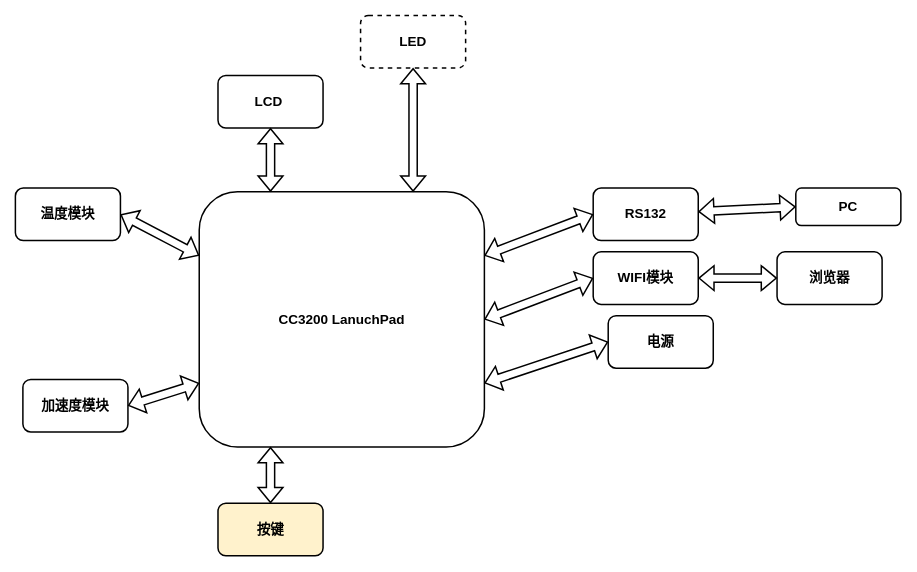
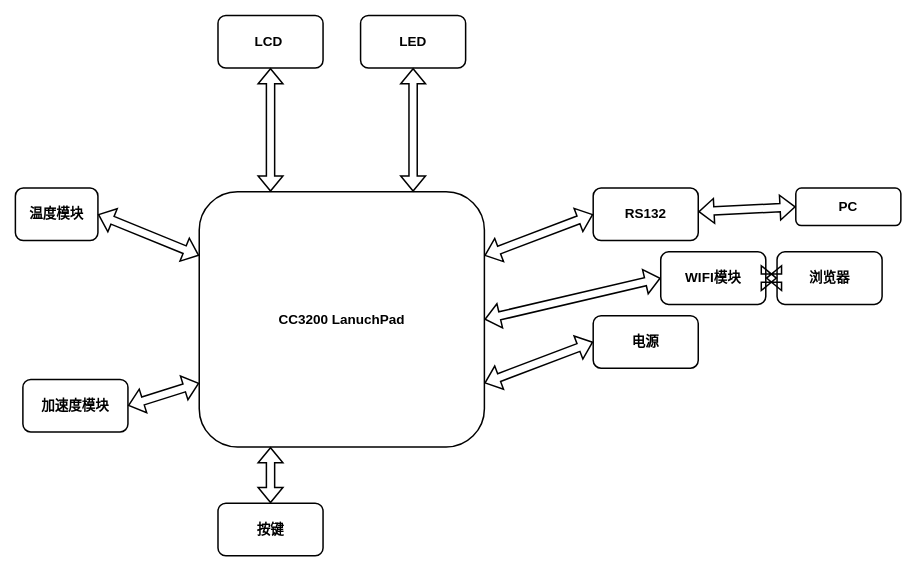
(413, 42) -> (413, 42)
(270, 102) -> (270, 42)
(68, 214) -> (57, 214)
(645, 278) -> (713, 278)
(660, 342) -> (645, 342)
(270, 529) -> (270, 529)
